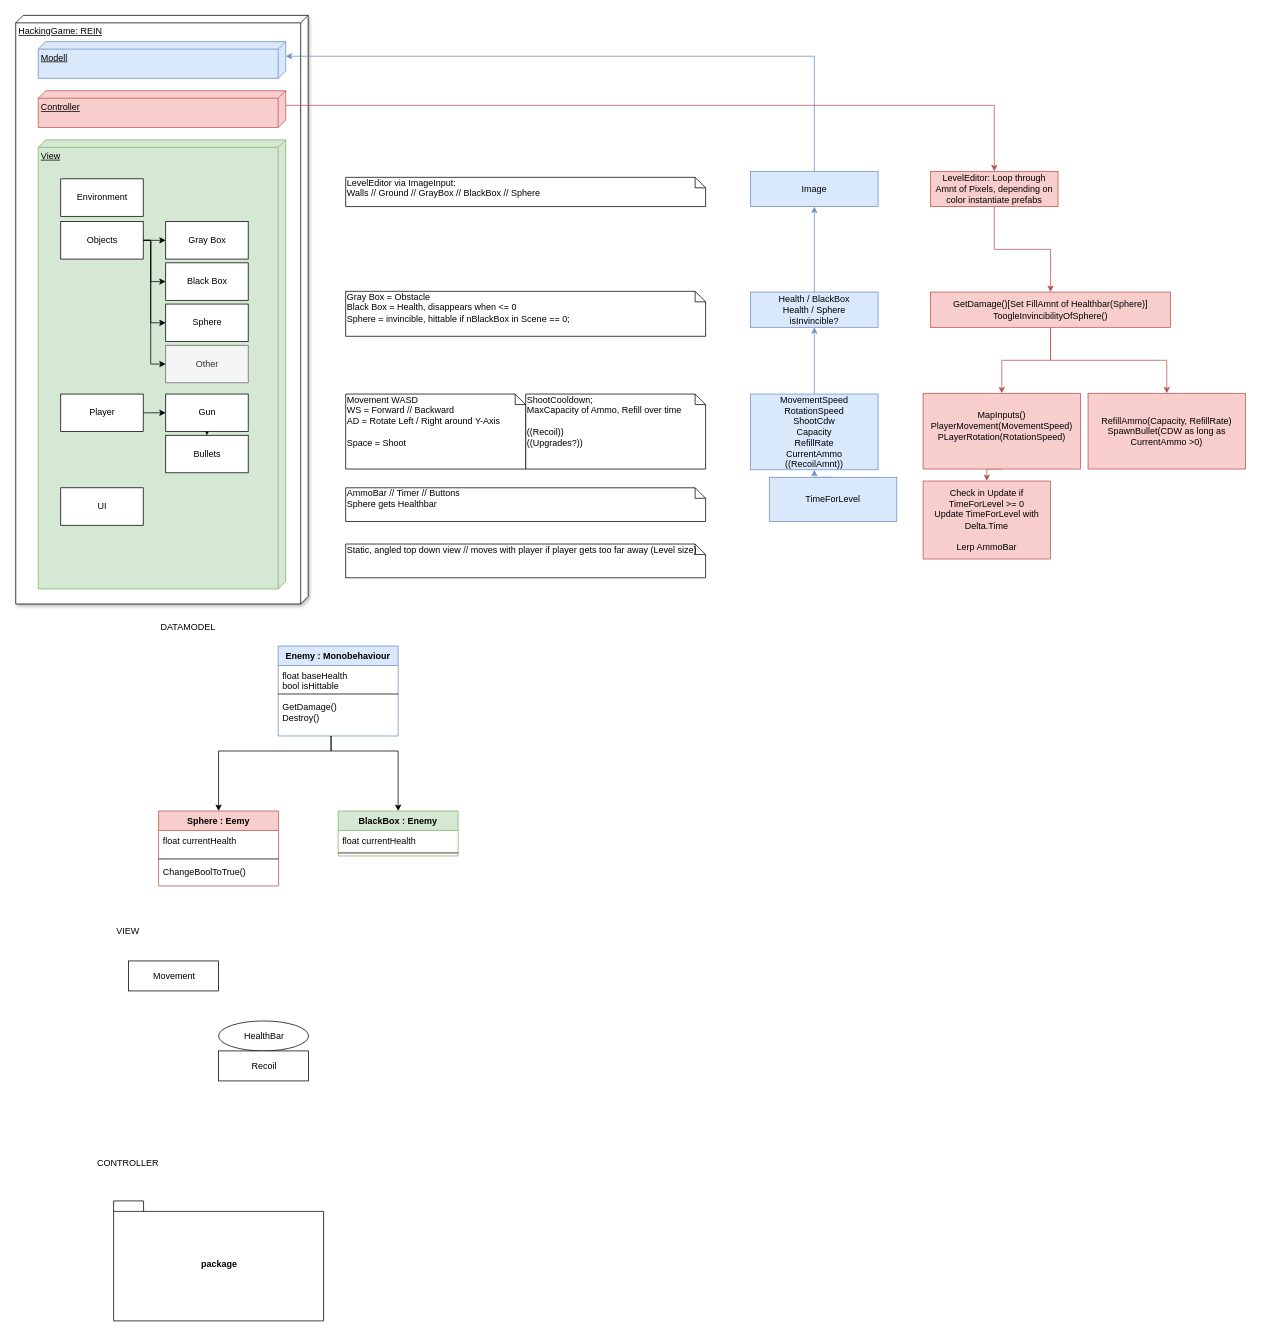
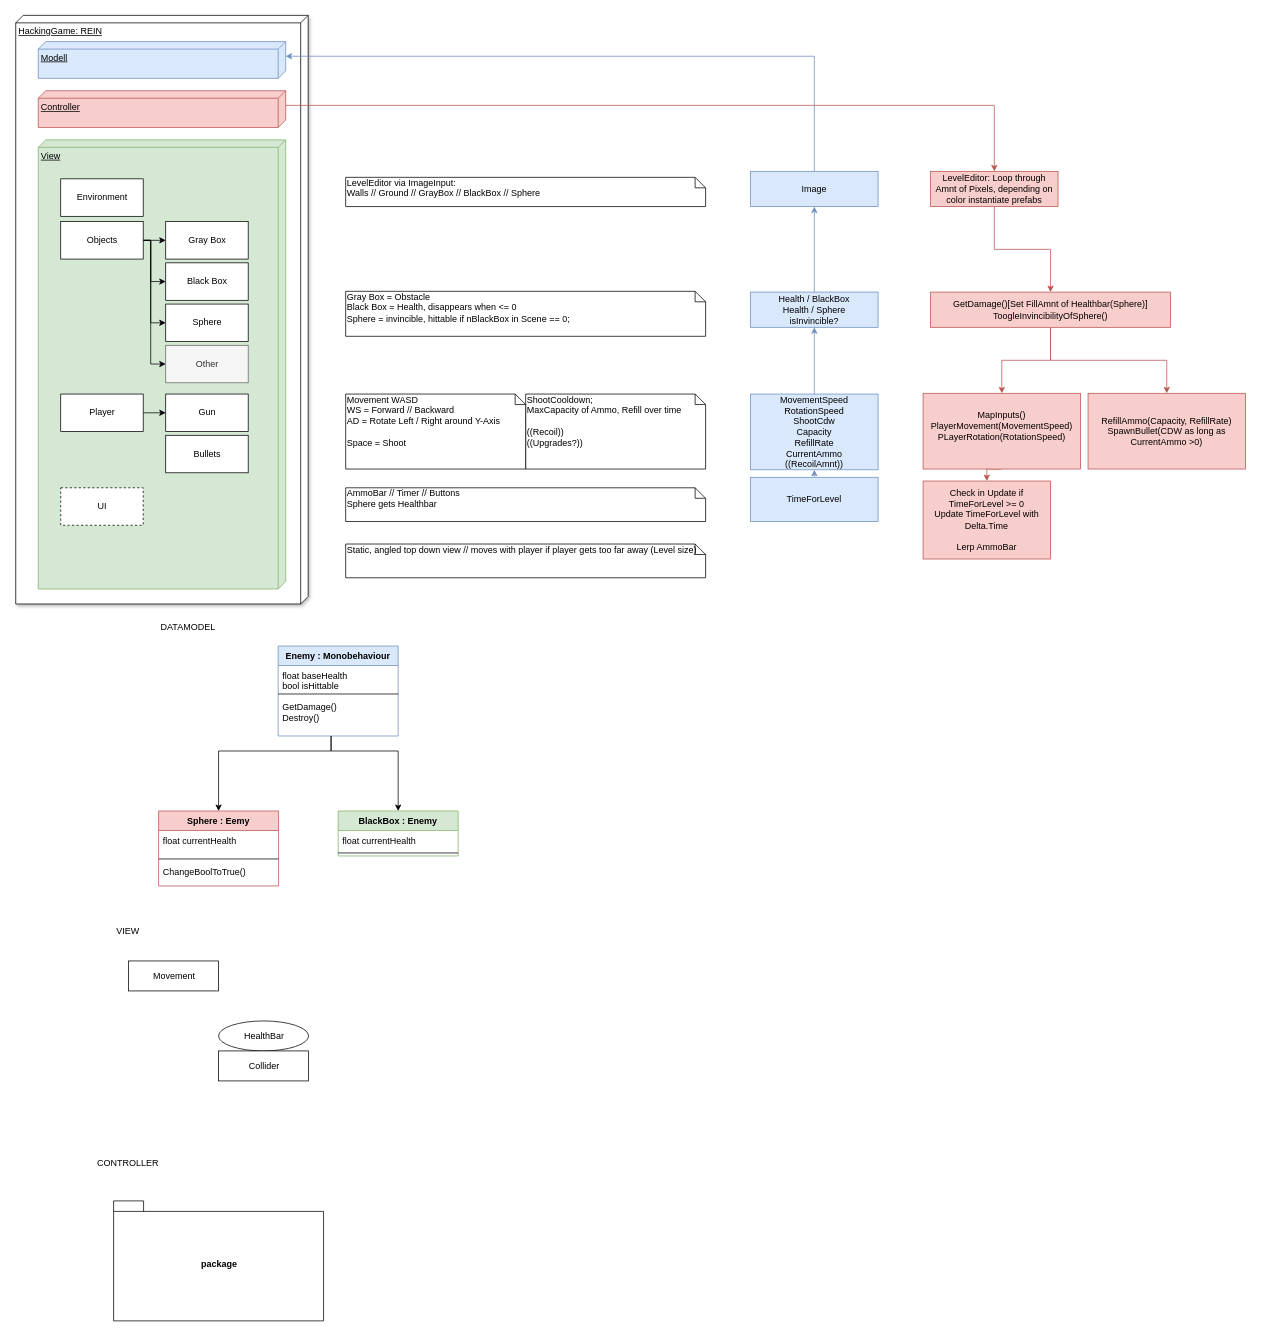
(207, 432) -> none
(833, 500) -> (814, 500)
(102, 507) -> (102, 507)
(264, 1066) -> (264, 1066)
